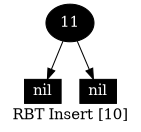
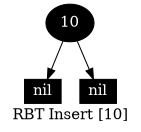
(70, 23) -> (70, 23)
